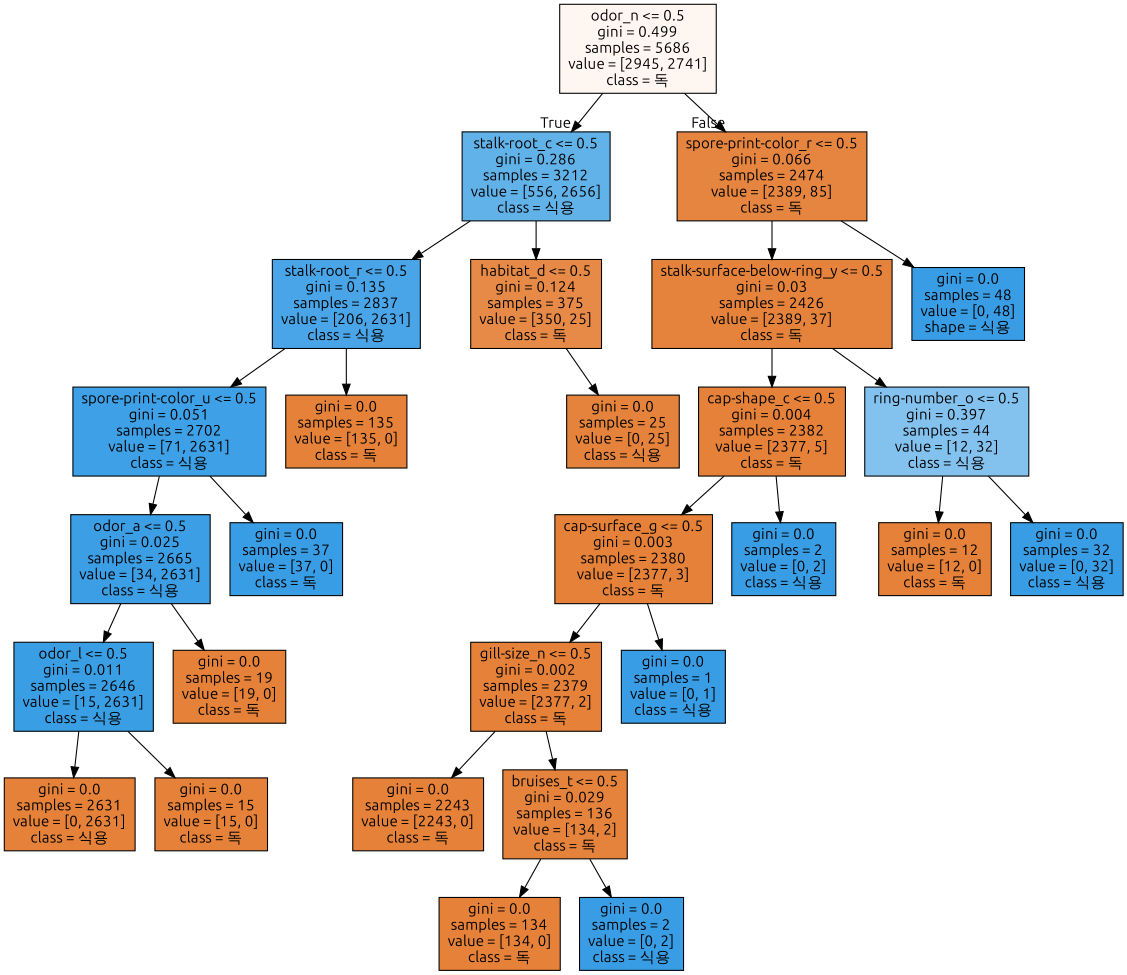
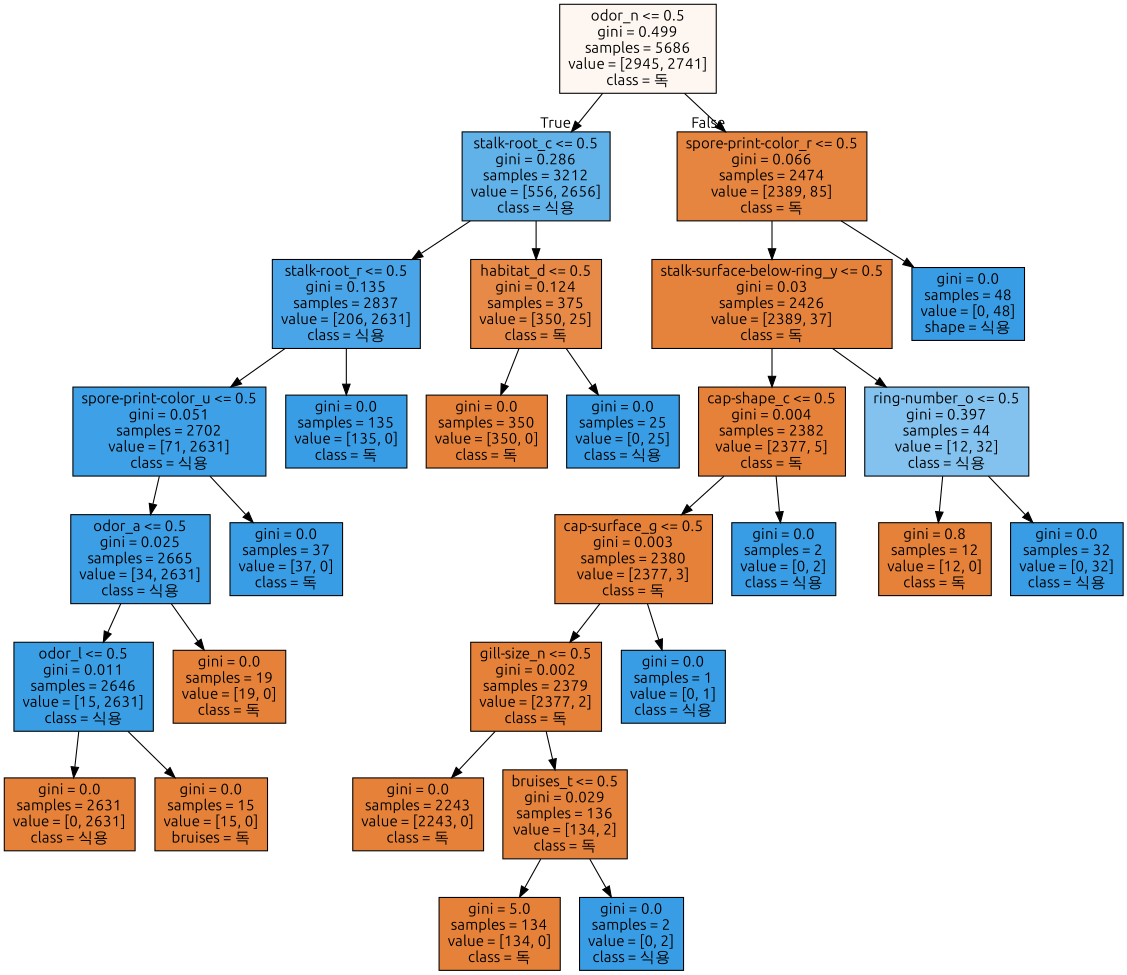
(346, 432) -> (346, 432)
none -> (487, 432)
(623, 432) -> (623, 432)
(935, 559) -> (935, 559)
(211, 814) -> (211, 814)
(500, 934) -> (500, 934)
